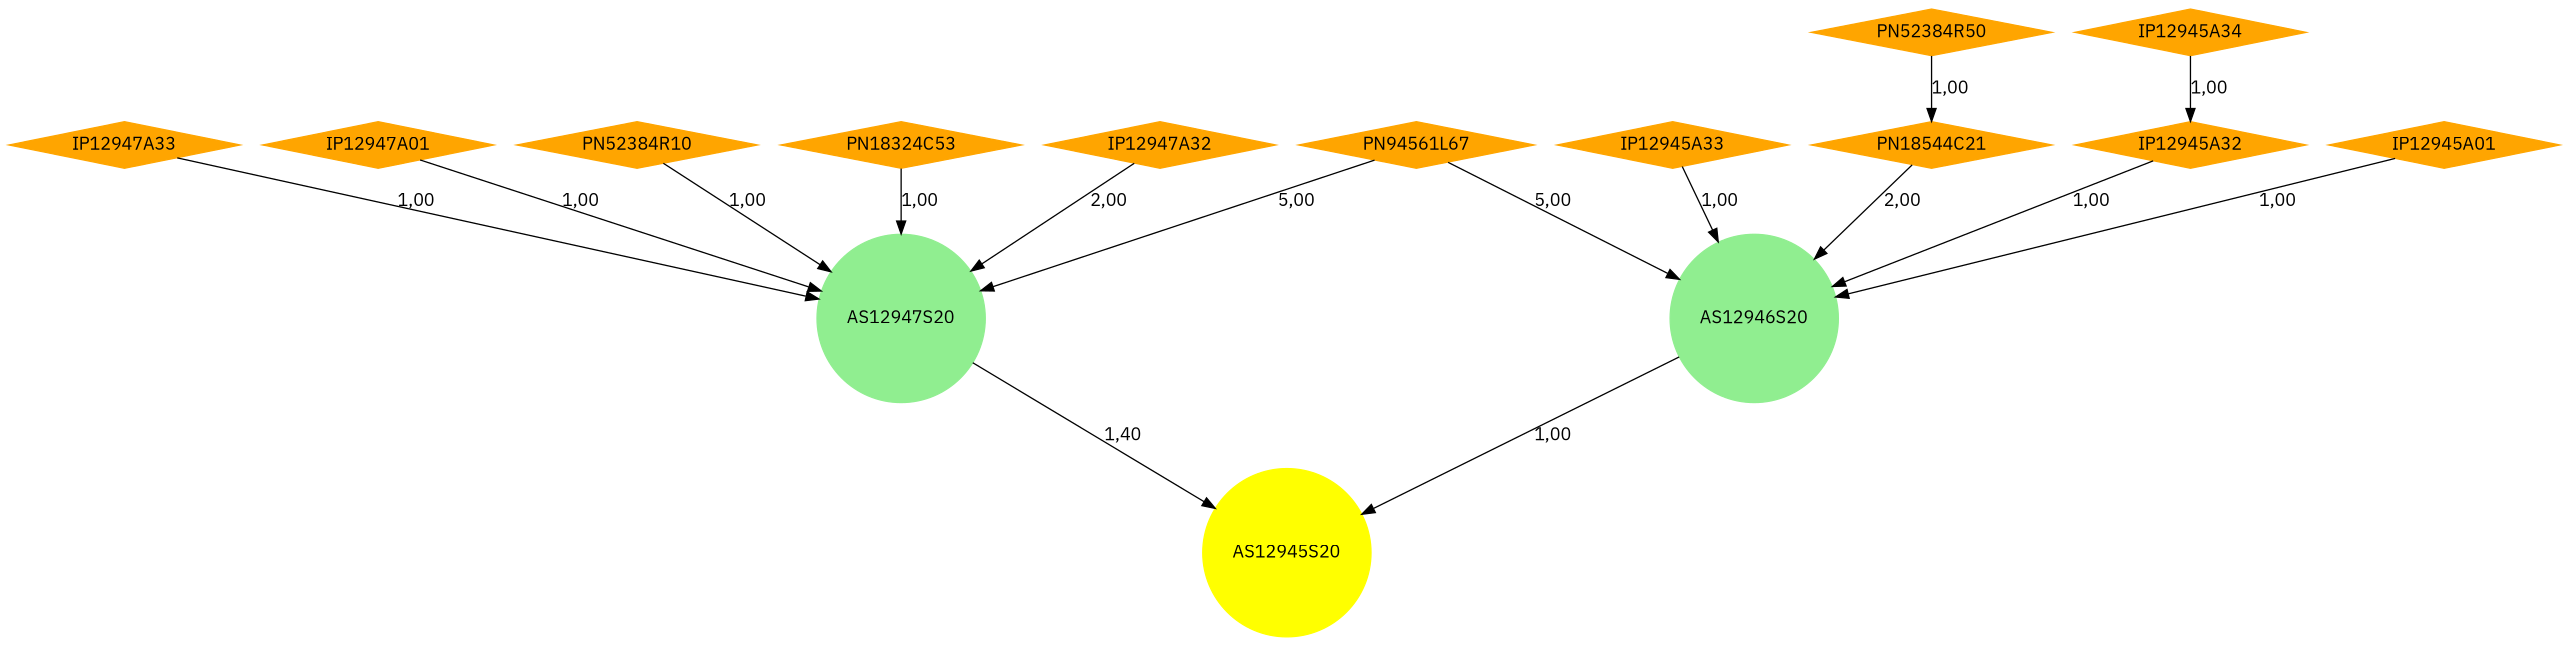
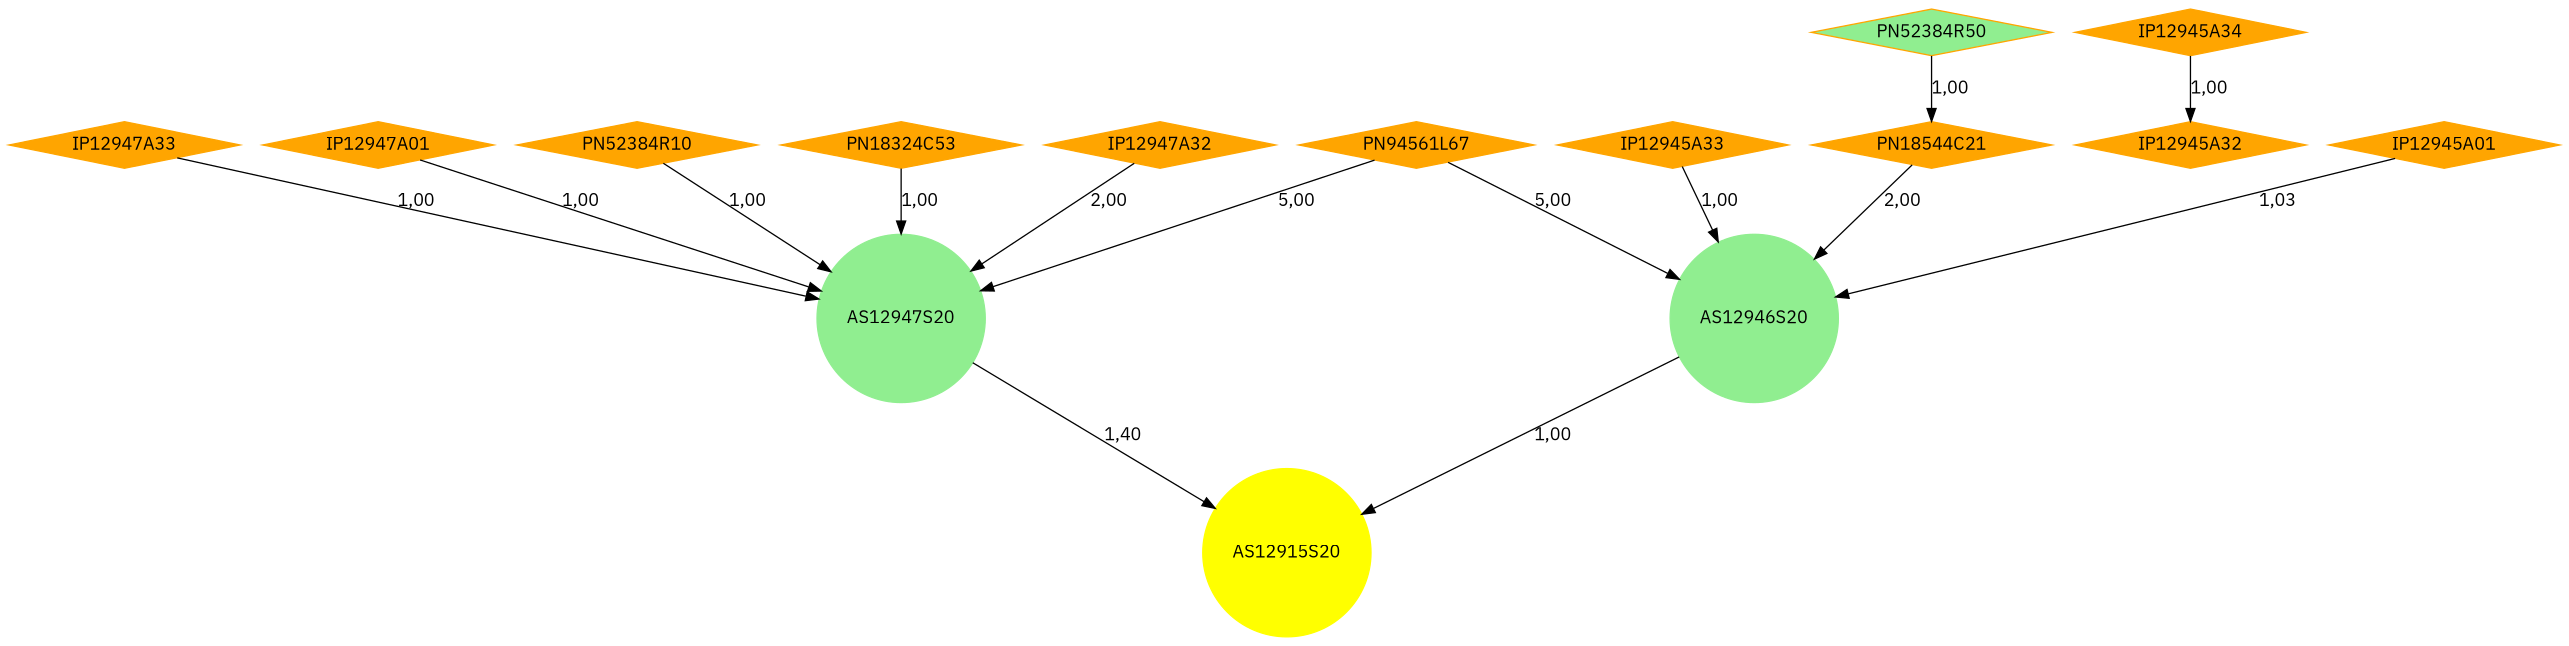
(1932, 32) -> (1932, 32)
(2278, 201) -> (2278, 201)
(1999, 221) -> none
(1287, 553) -> (1287, 553)
